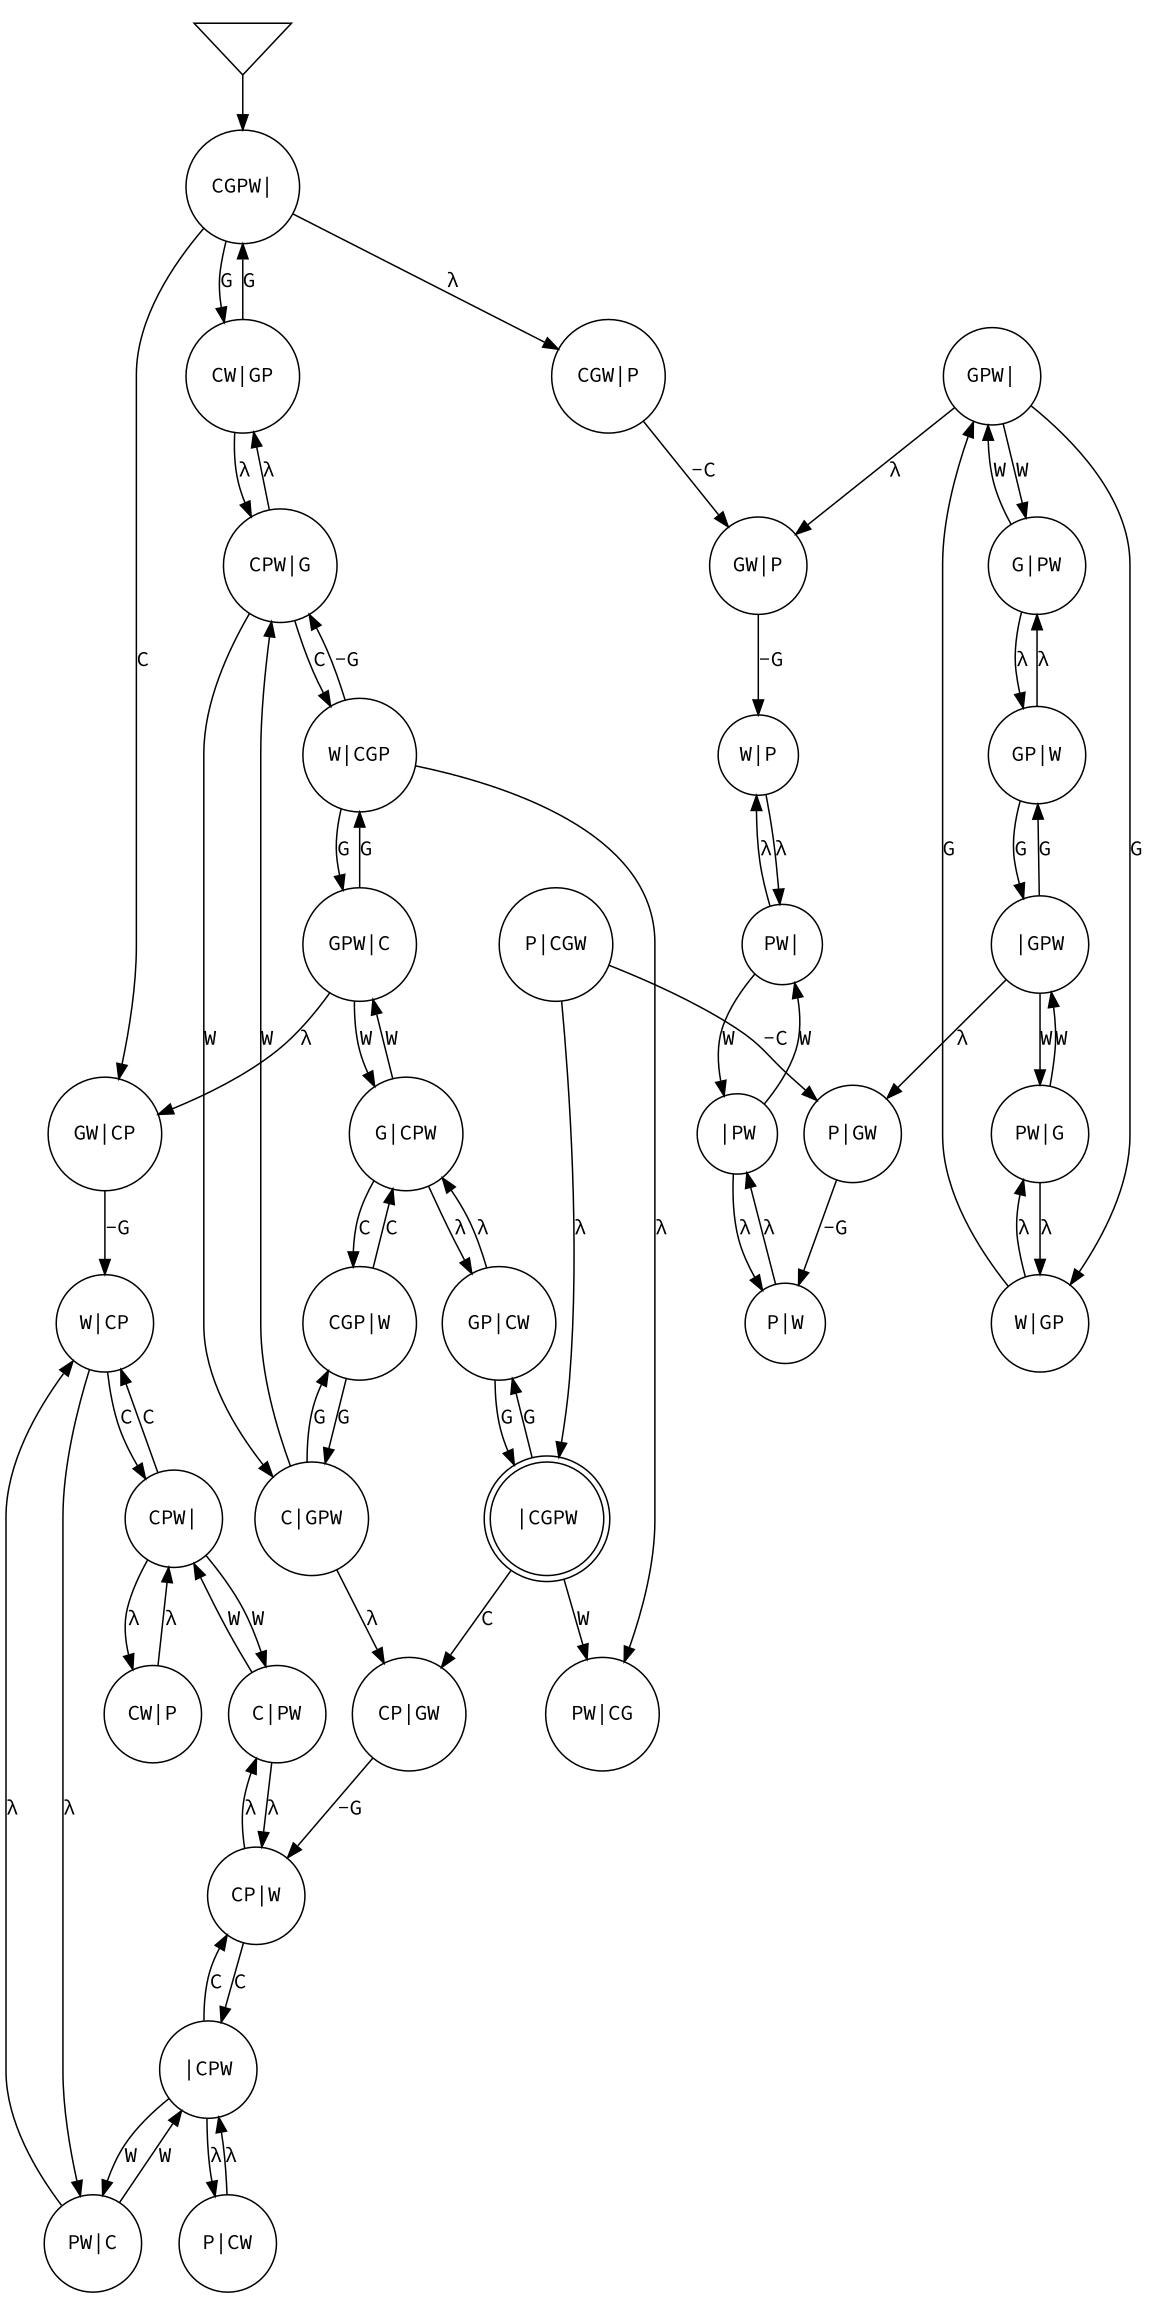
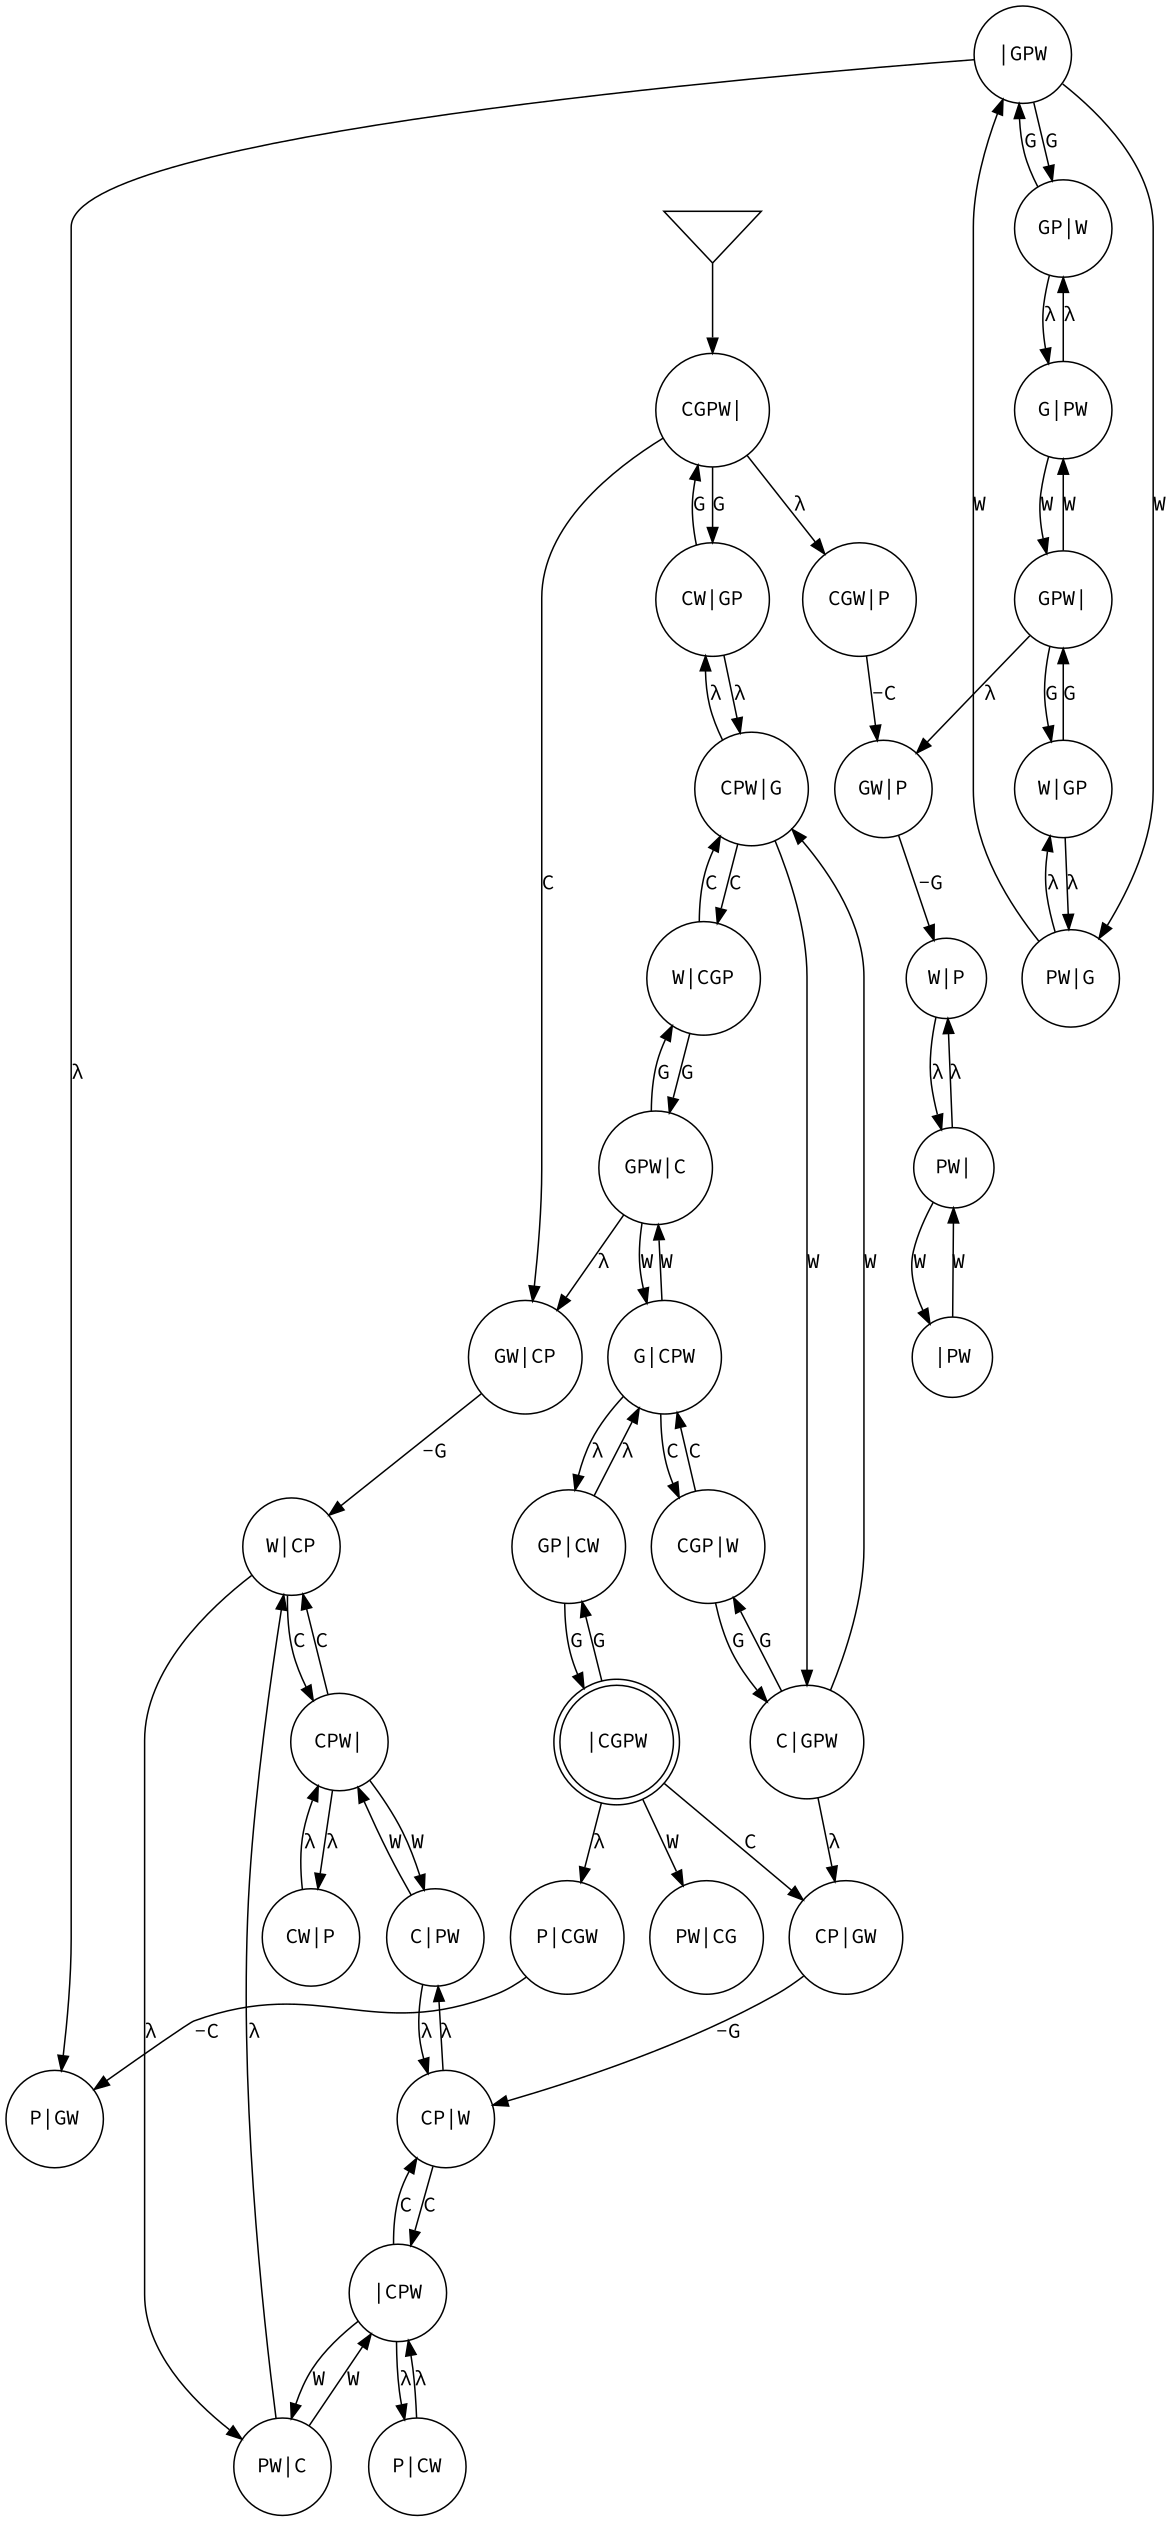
(347, 660) -> (712, 884)
(655, 1136) -> none
(574, 1222) -> (593, 1835)
(785, 1323) -> none
